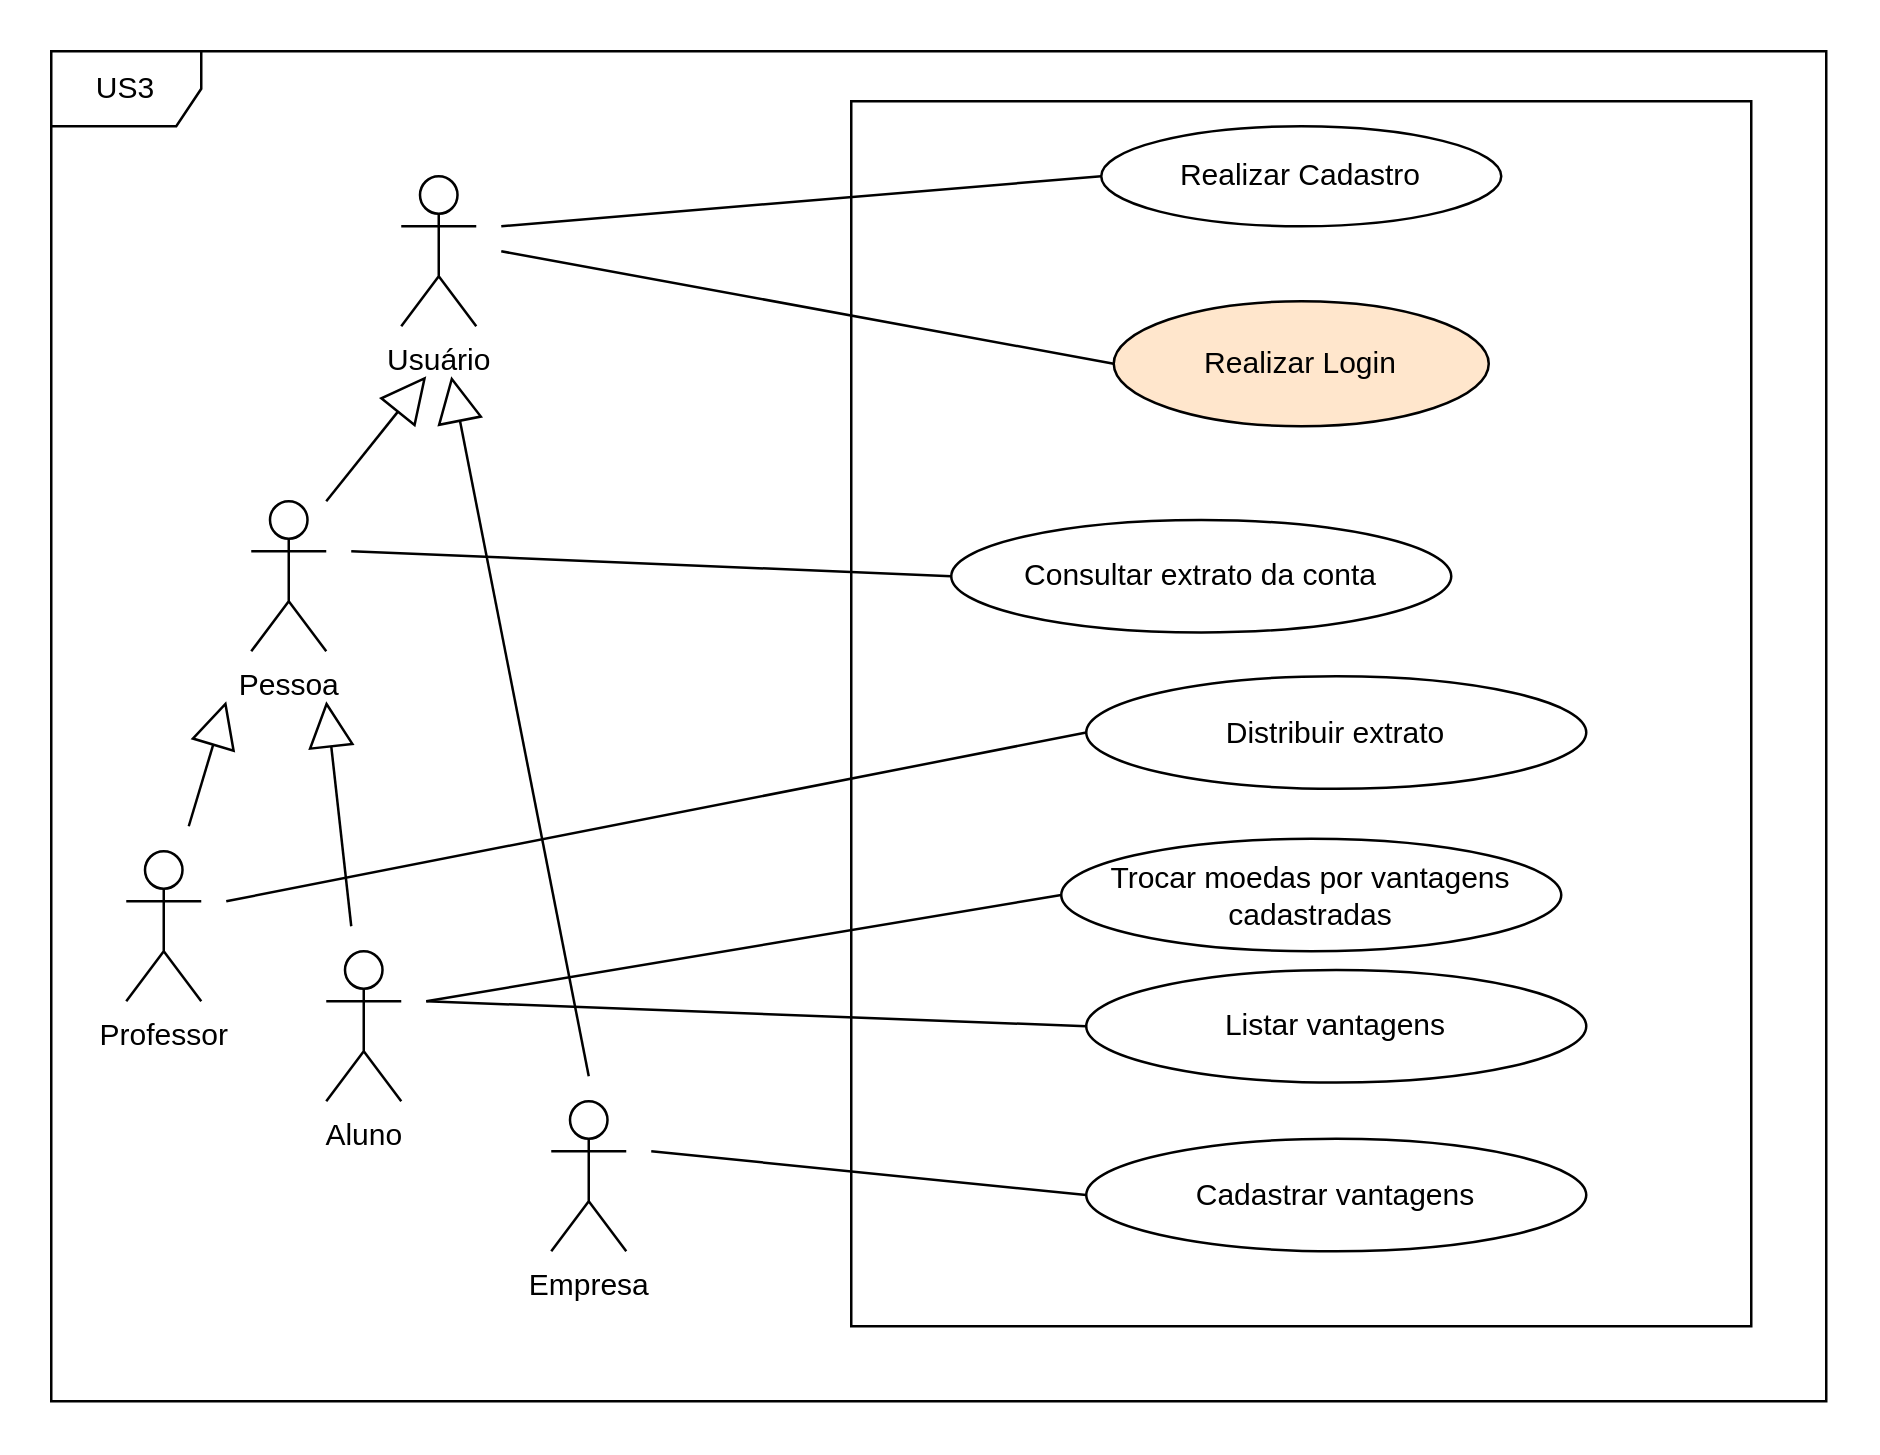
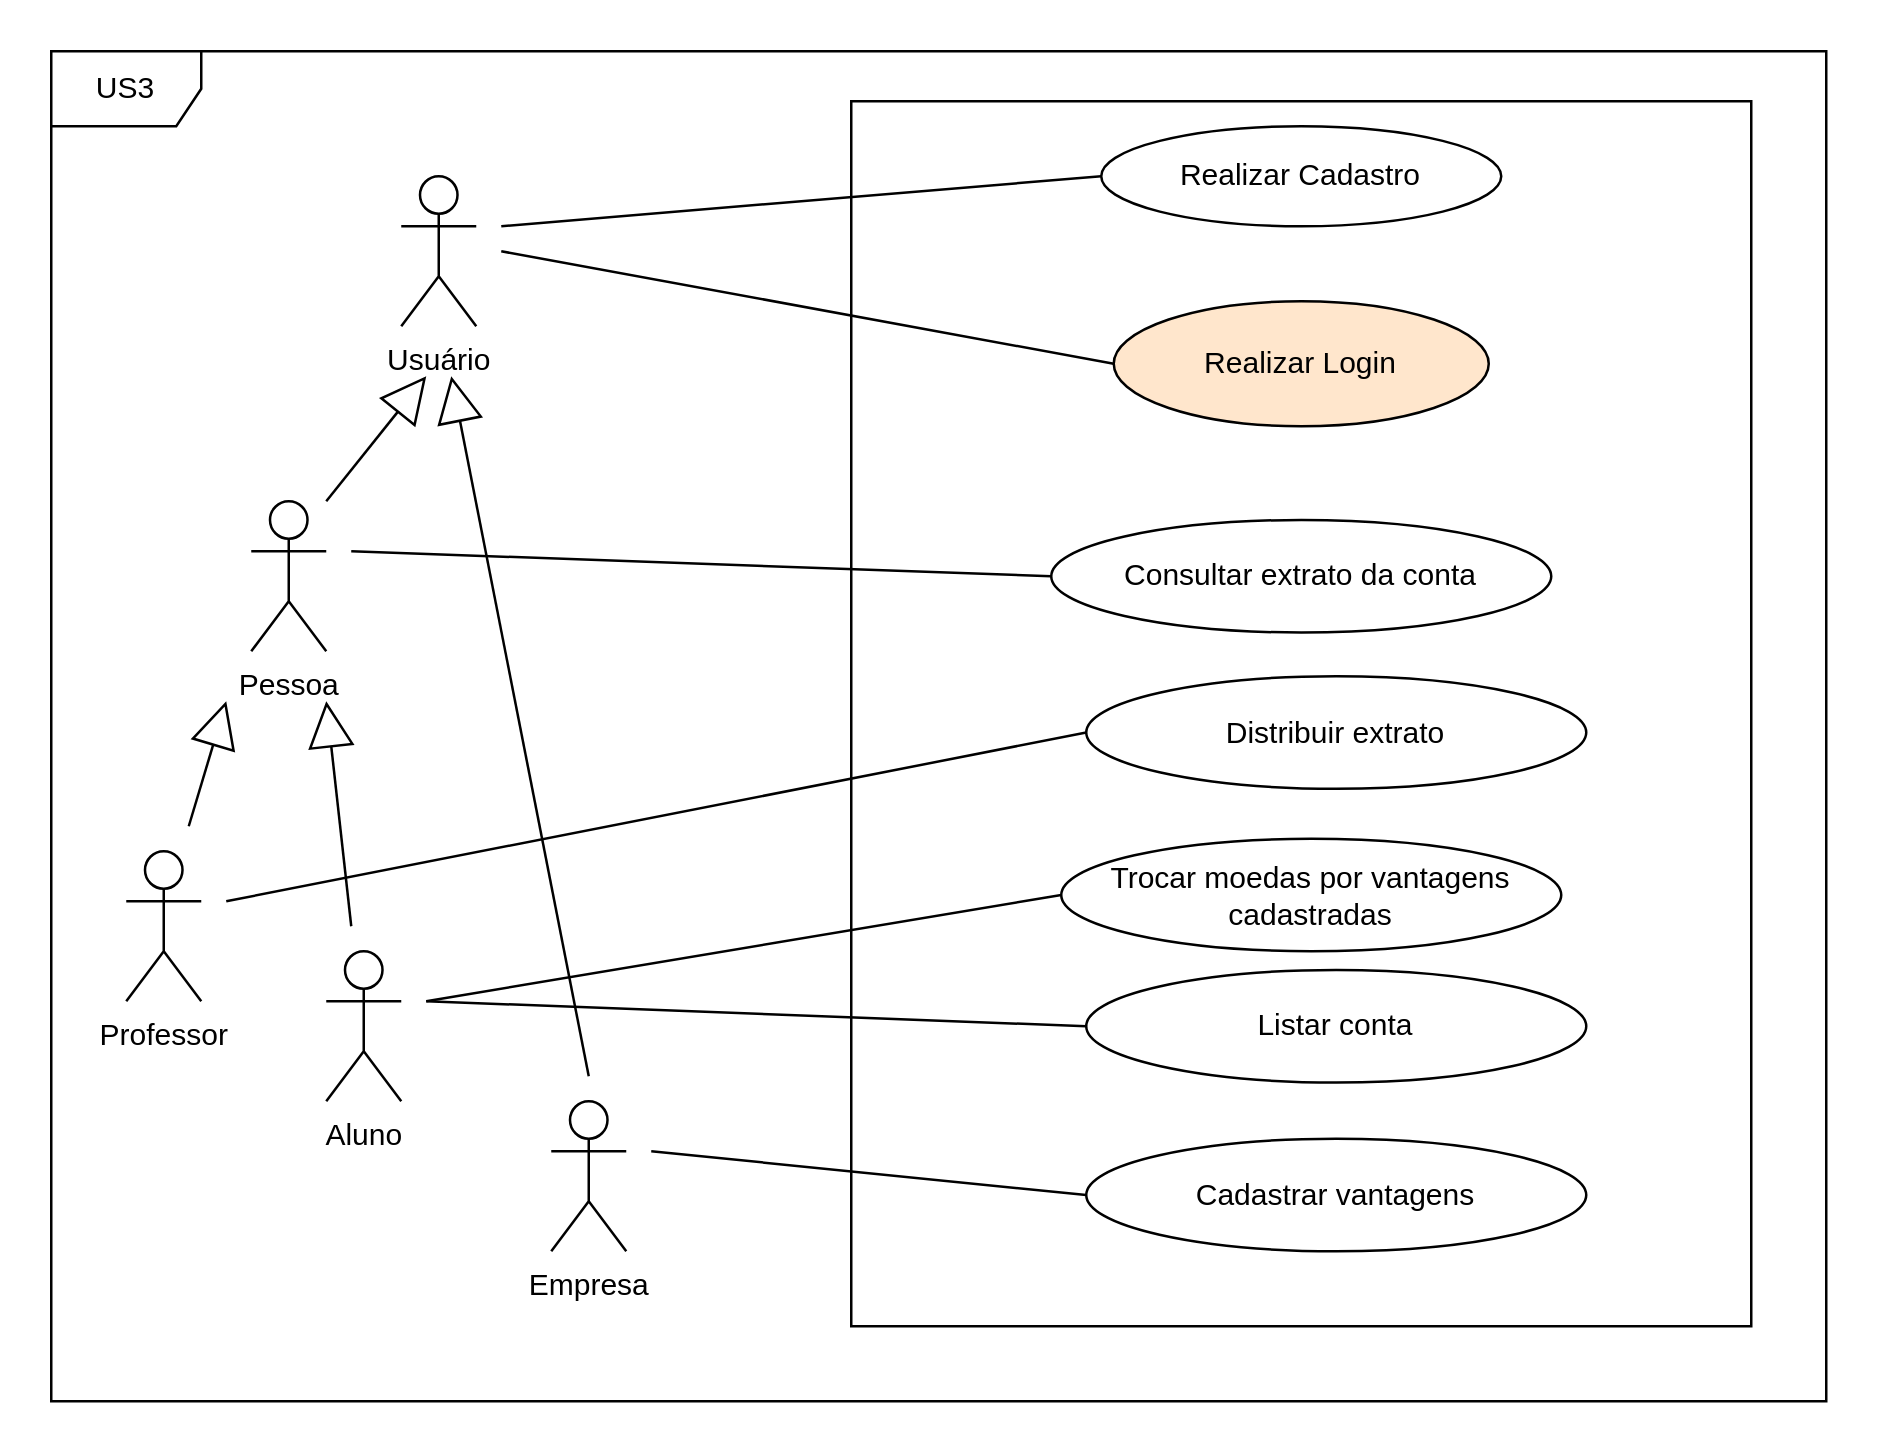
(1201, 576) -> (1301, 576)
(1336, 1026) -> (1336, 1026)
